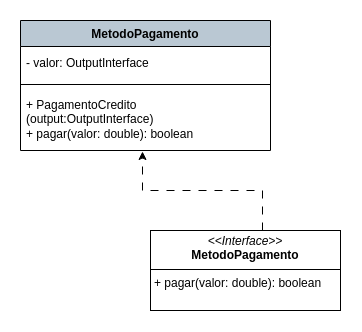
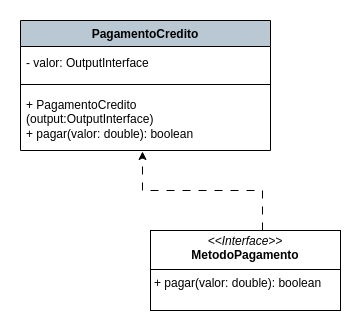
(146, 35) -> (146, 35)
